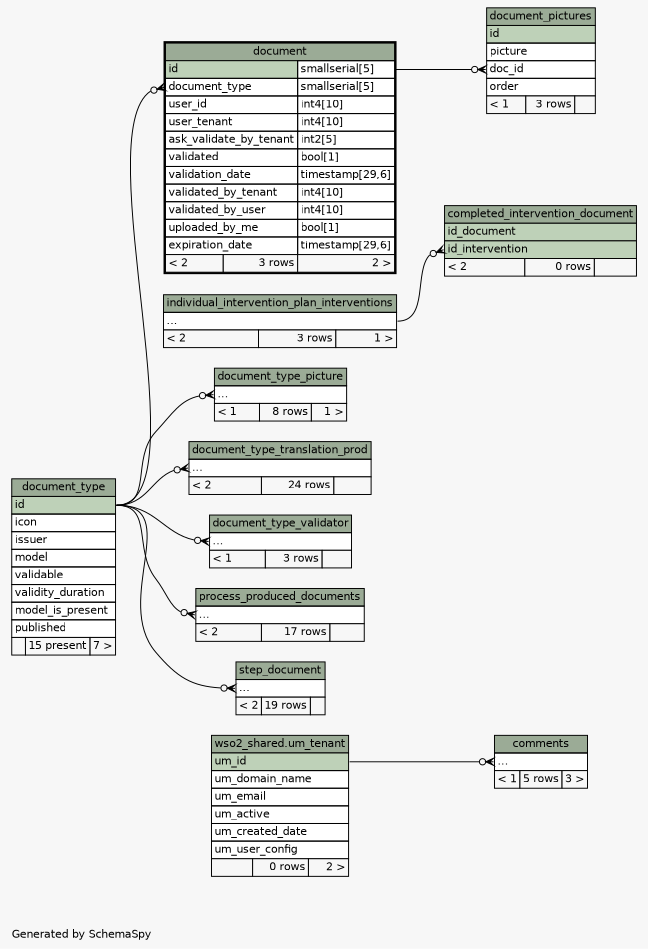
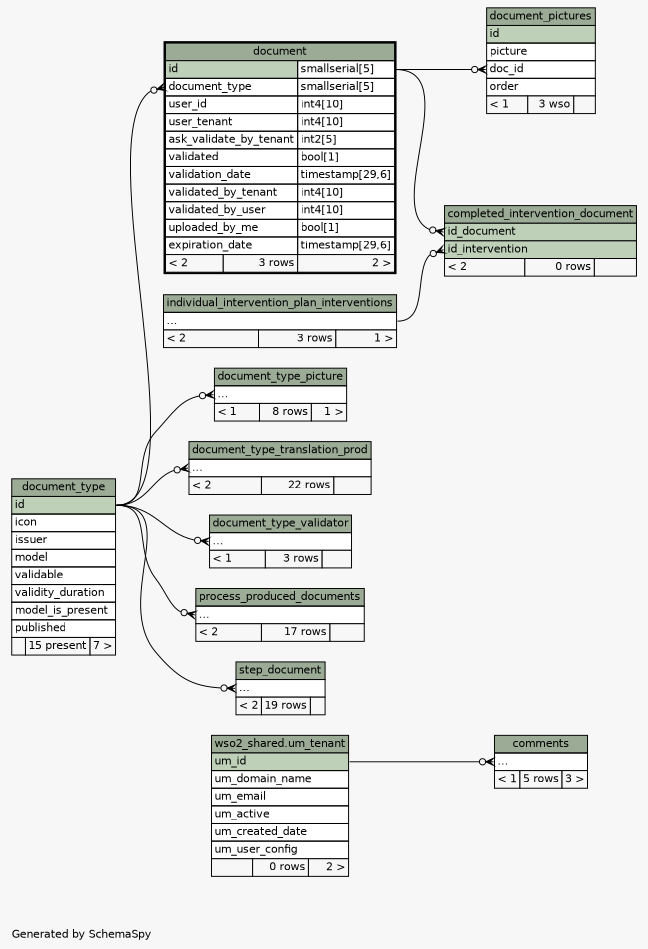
(554, 104) -> (555, 104)
none -> (421, 144)
(309, 485) -> (309, 485)
